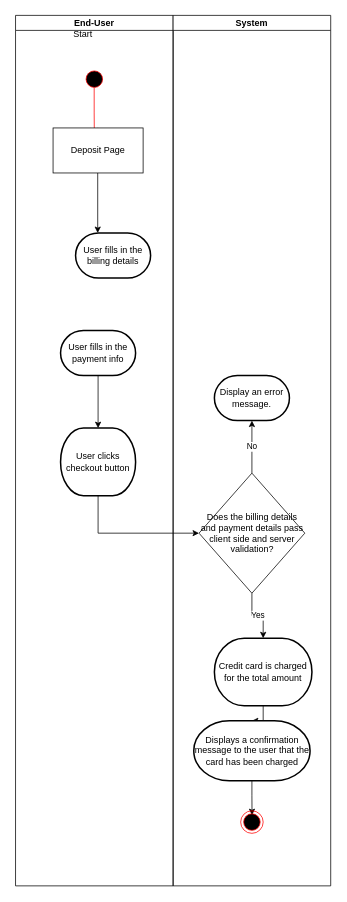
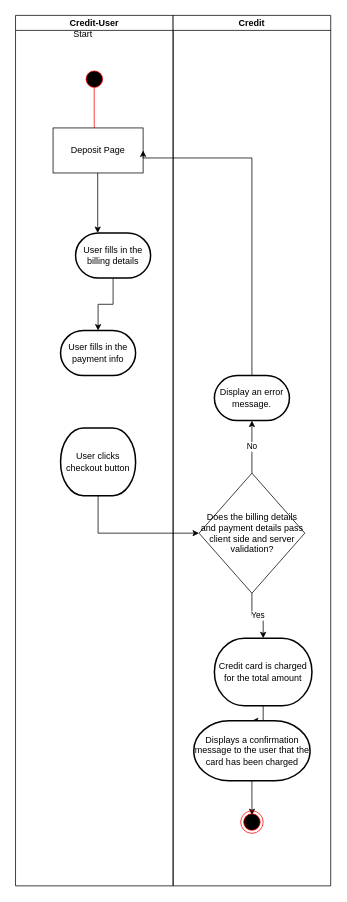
(94, 23) -> (94, 23)
(251, 23) -> (251, 23)
none -> (144, 158)
none -> (106, 304)
(98, 421) -> none
